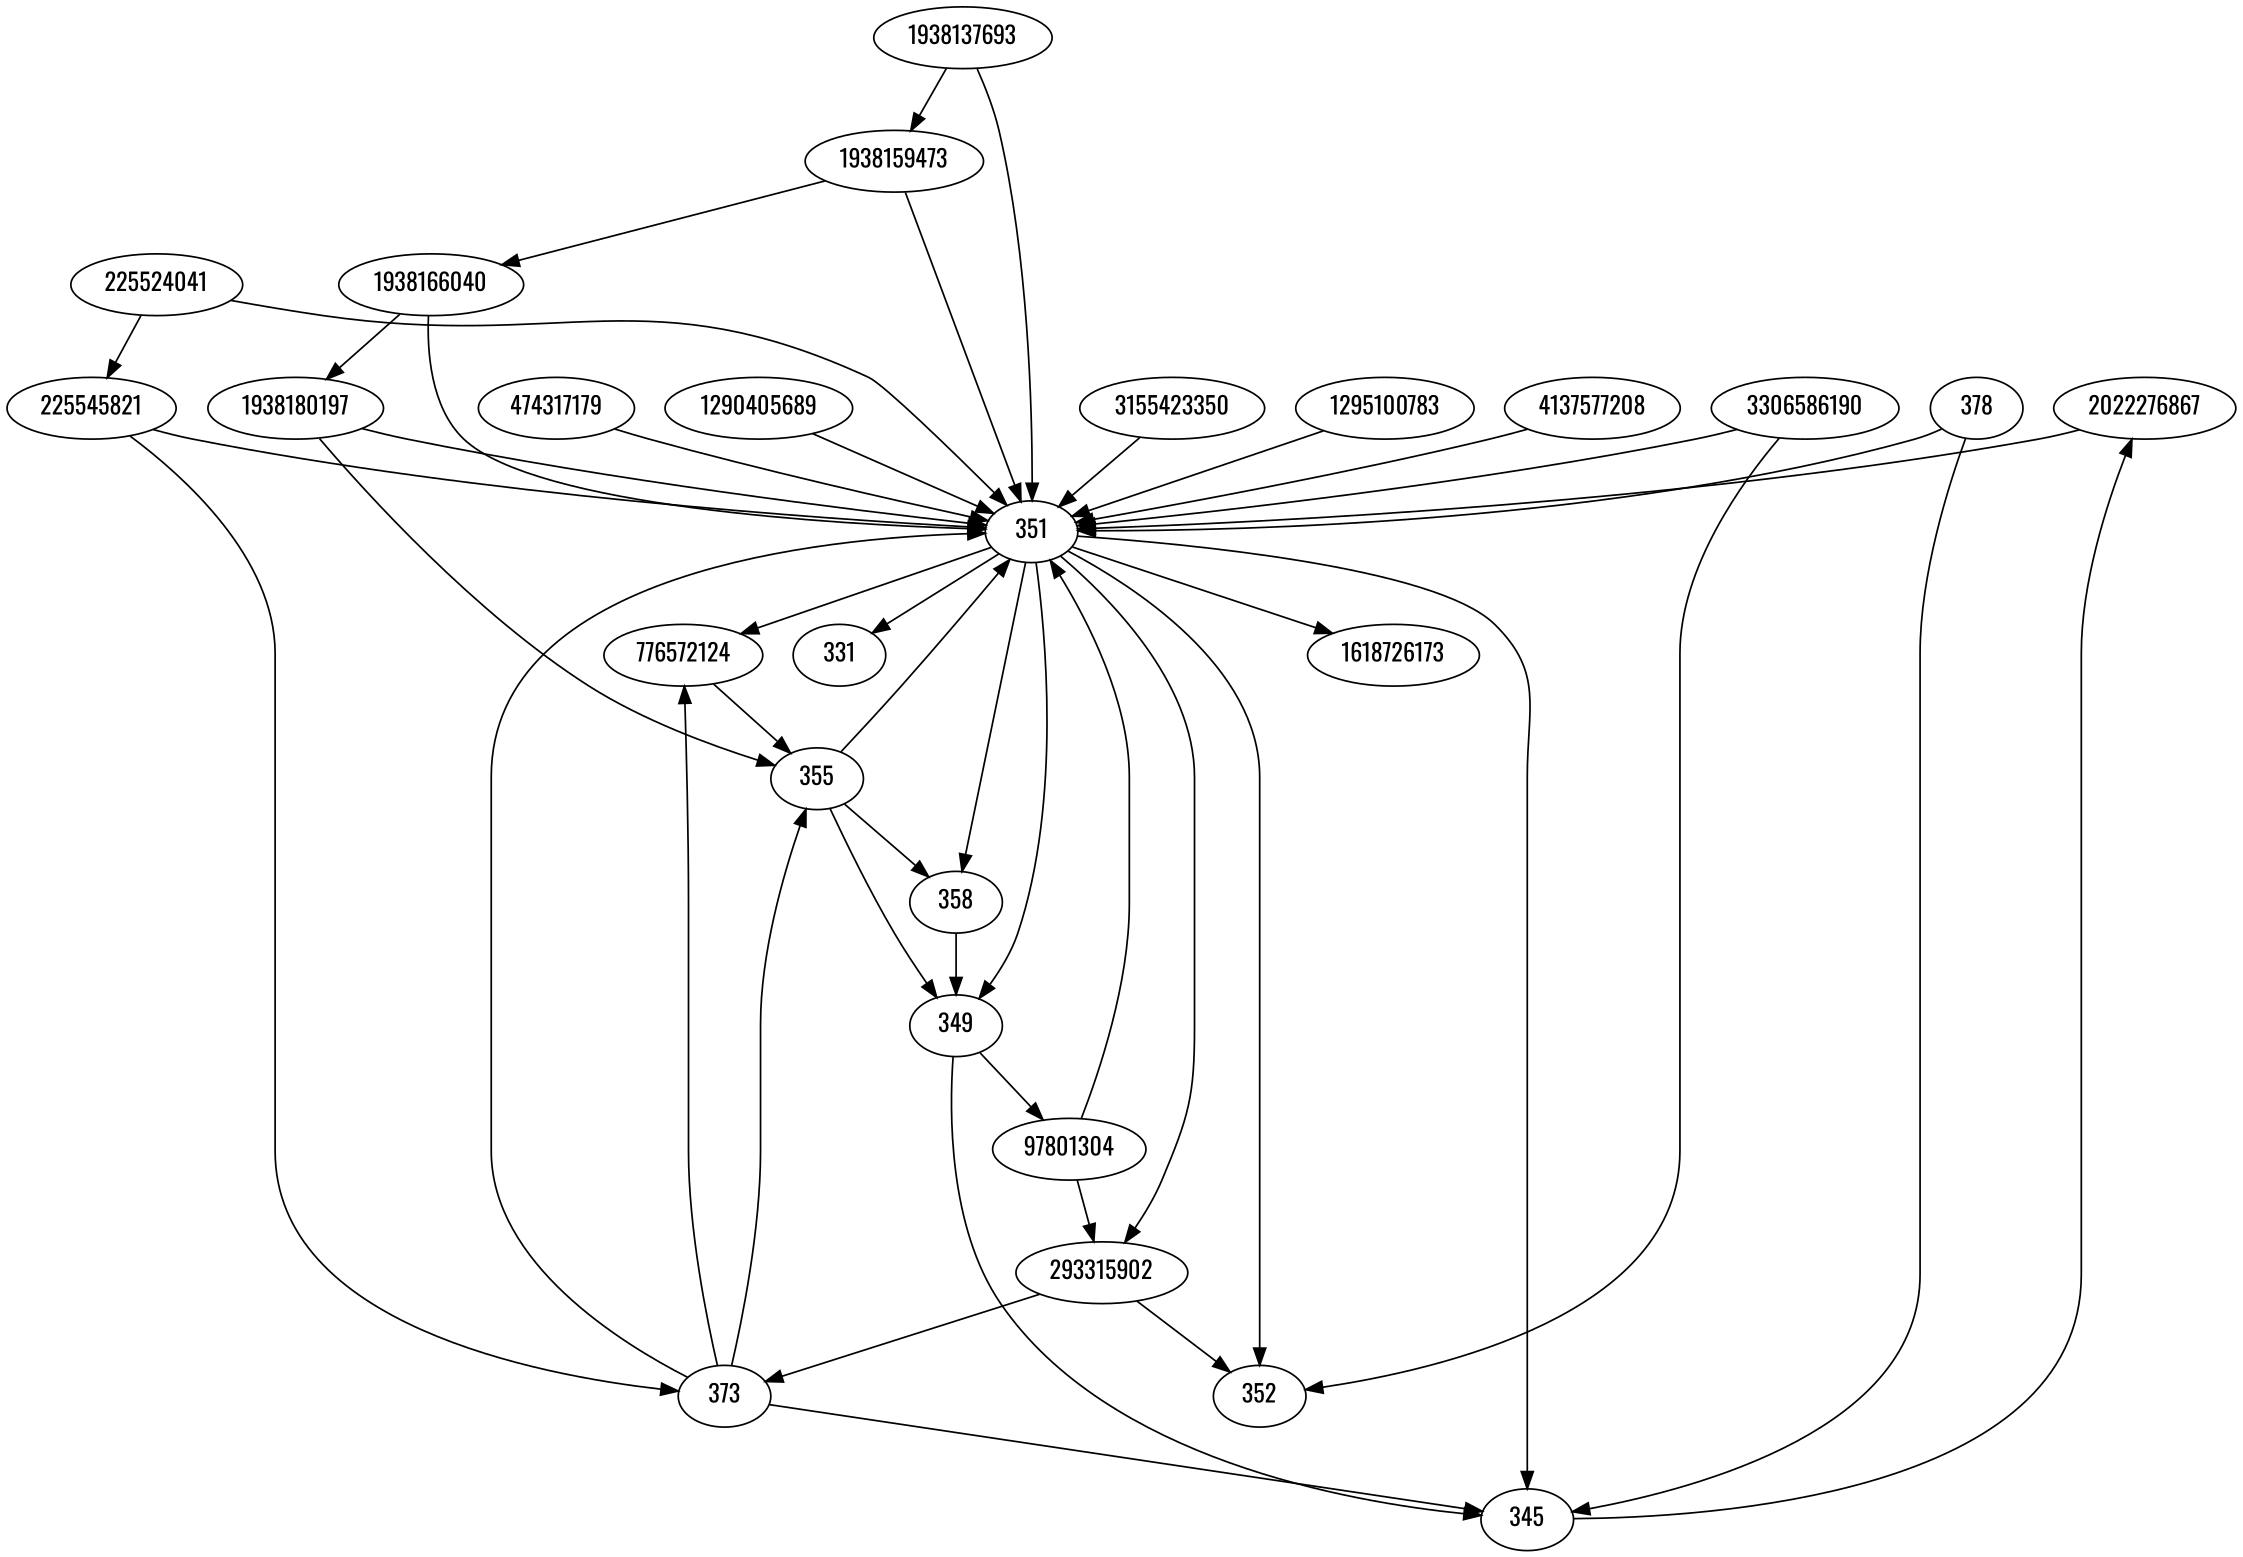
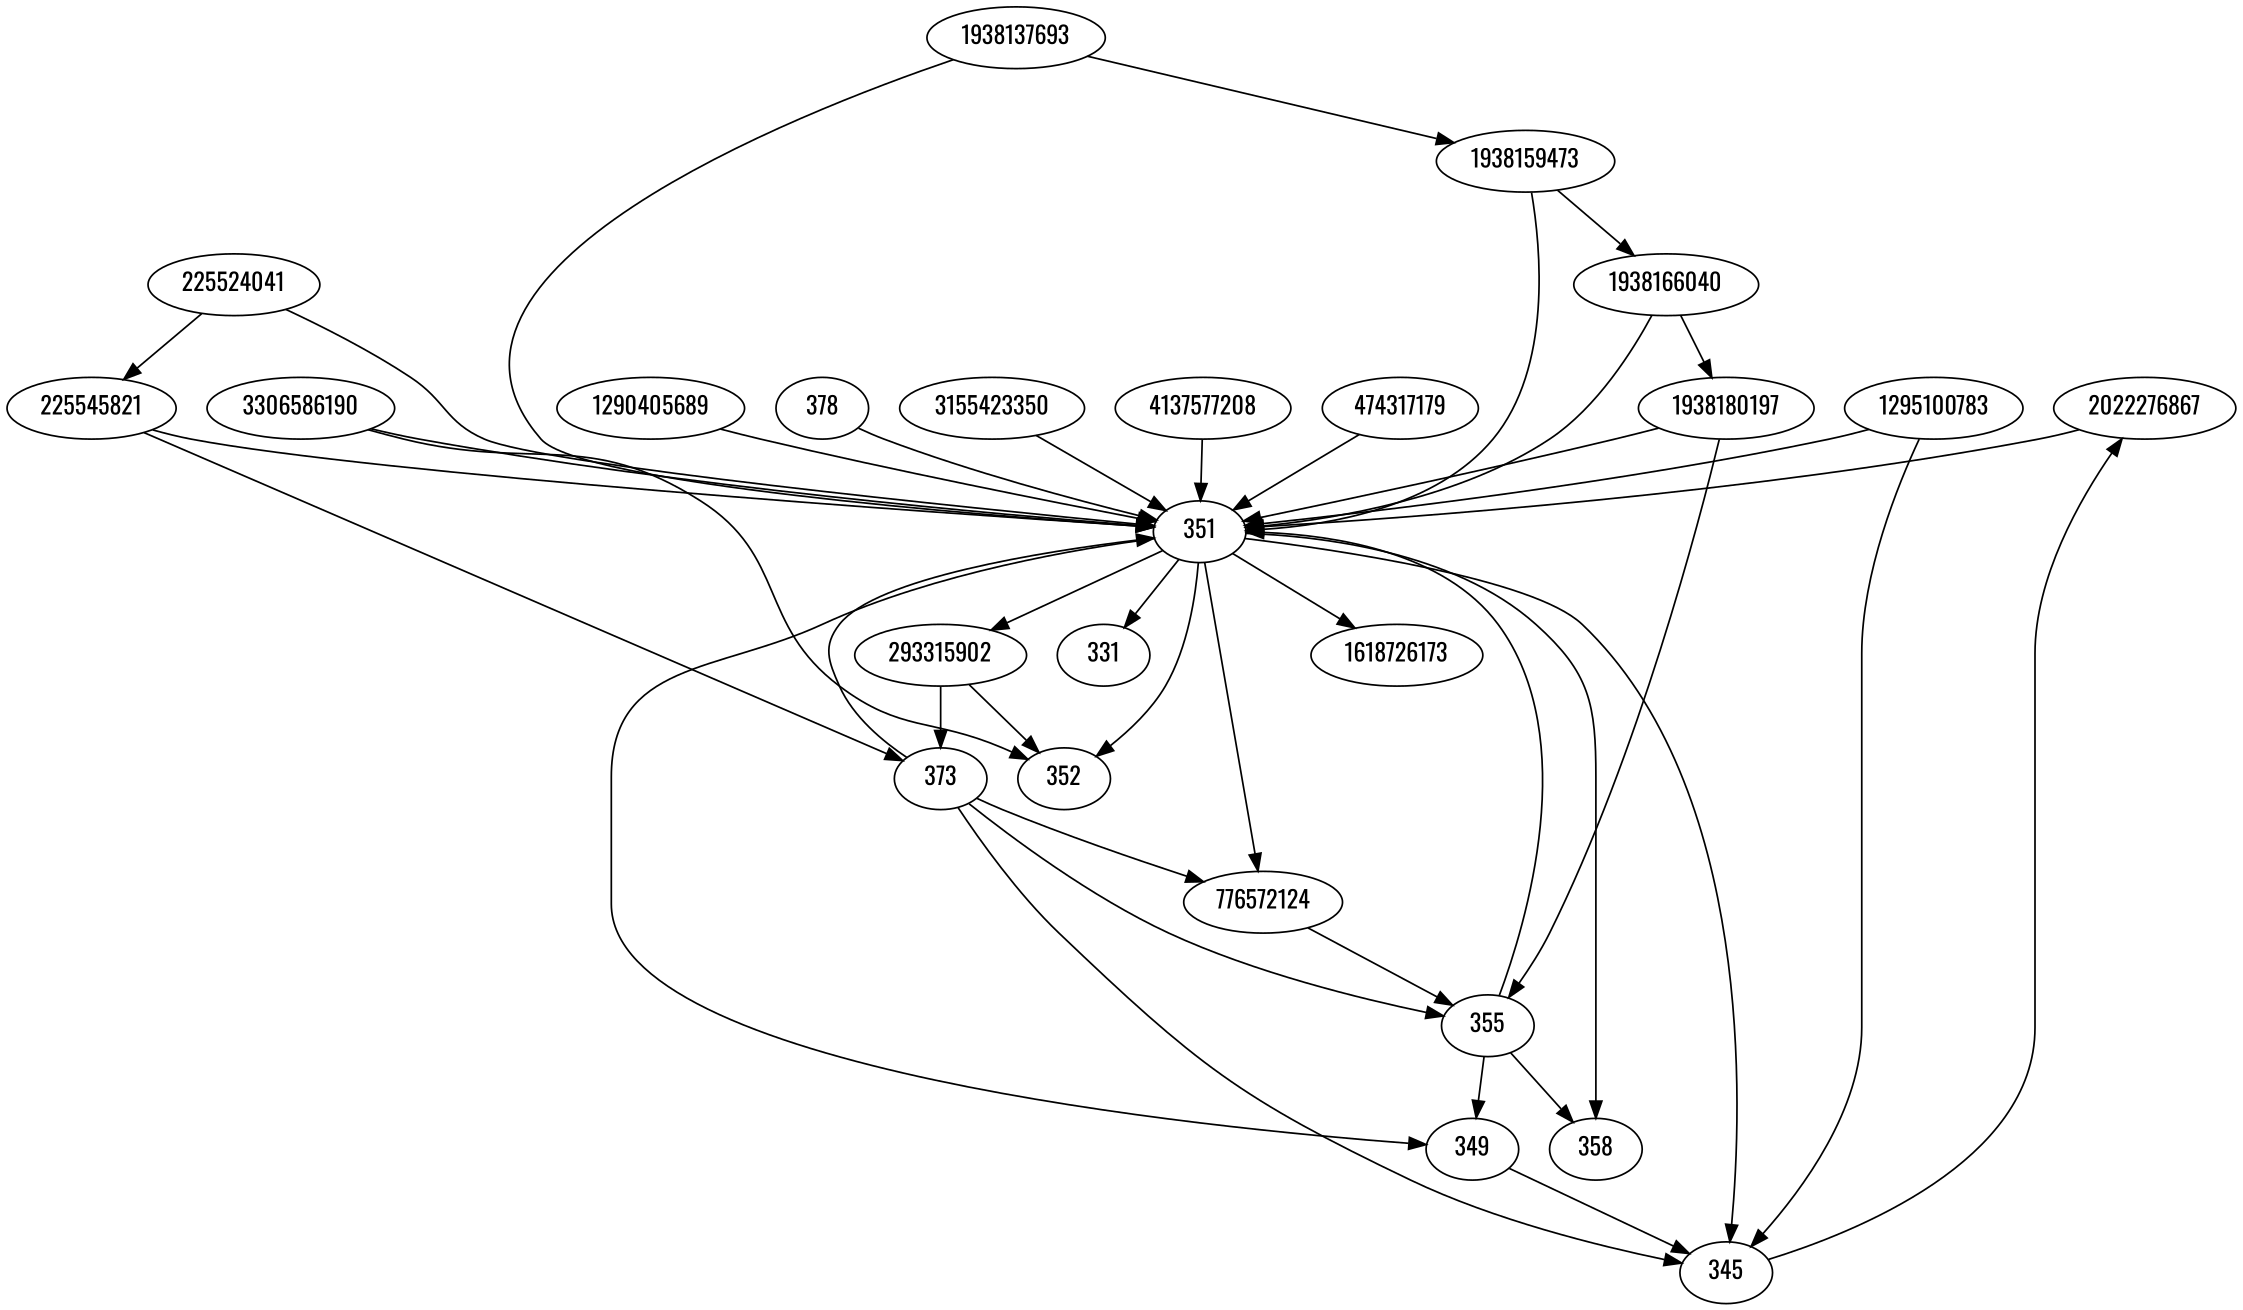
(956, 956) -> none
(1920, 1072) -> (1862, 845)
(1069, 1149) -> none
